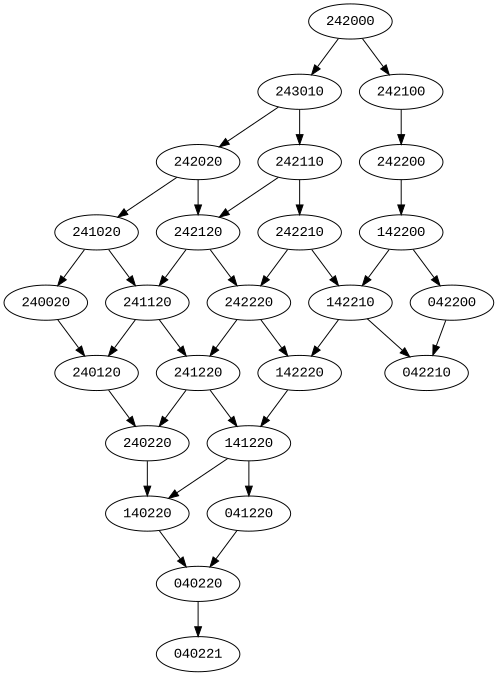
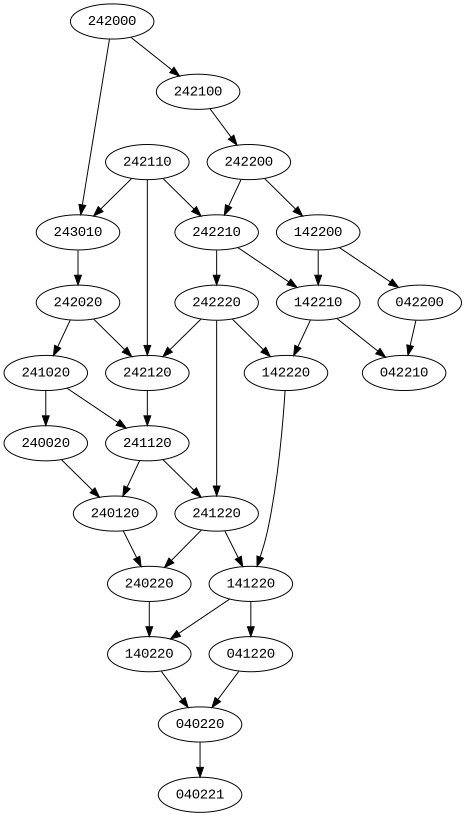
(300, 122) -> (116, 194)
none -> (235, 193)
(221, 264) -> (185, 334)
